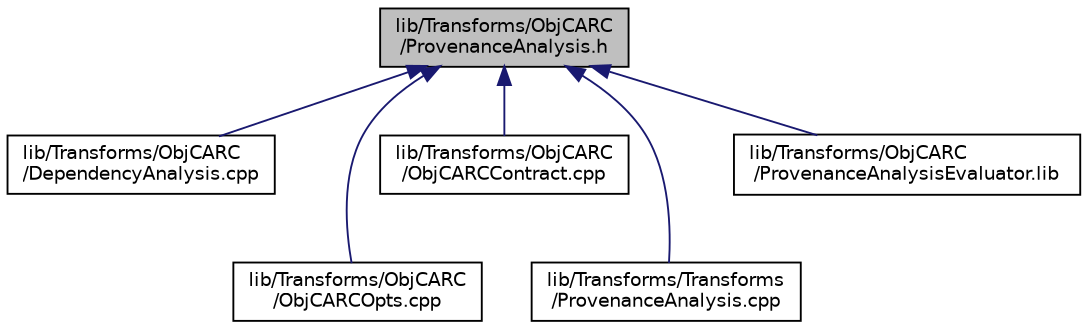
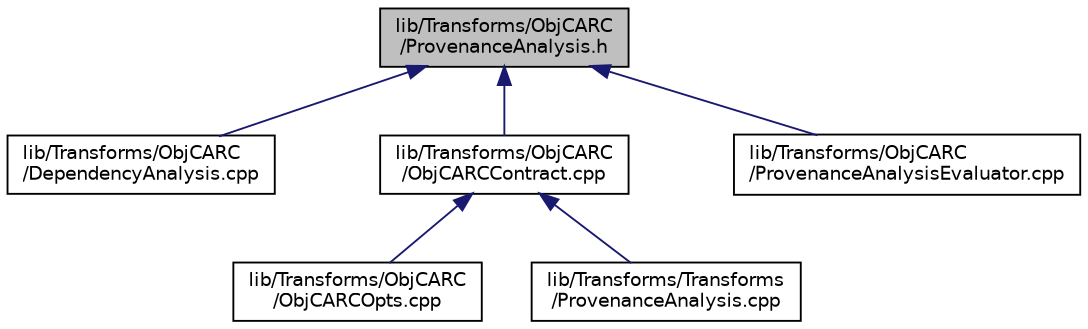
(655, 155) -> (593, 234)
(354, 156) -> (424, 234)
(907, 165) -> (907, 165)
